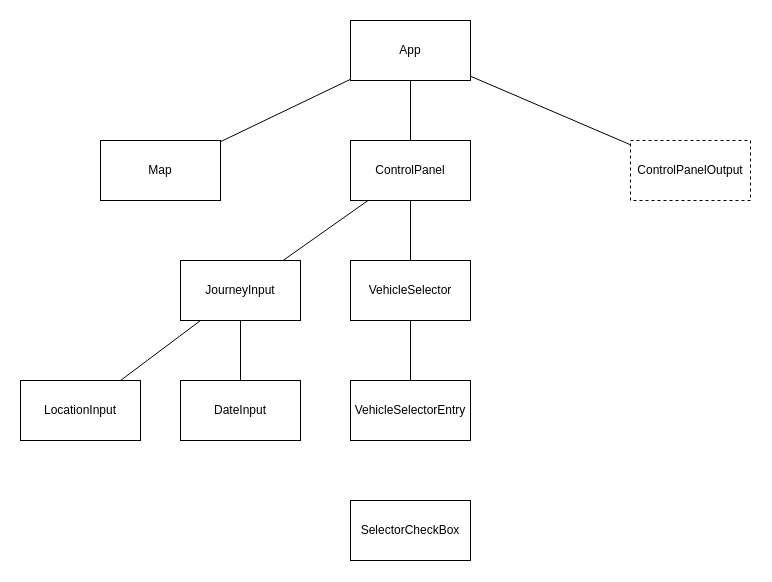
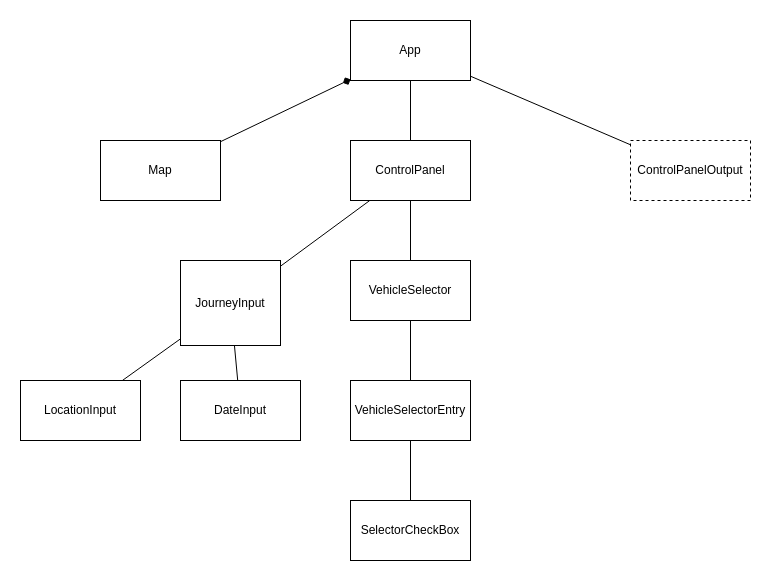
(346, 81) -> (343, 83)
(241, 291) -> (231, 303)
none -> (411, 471)
